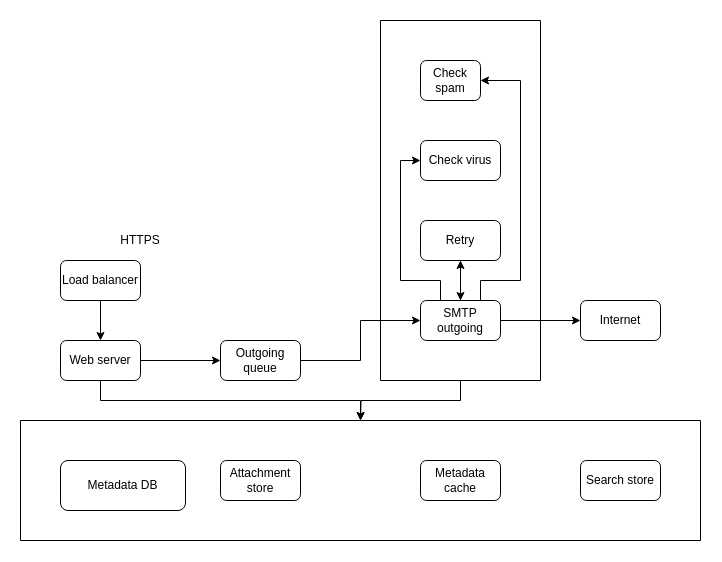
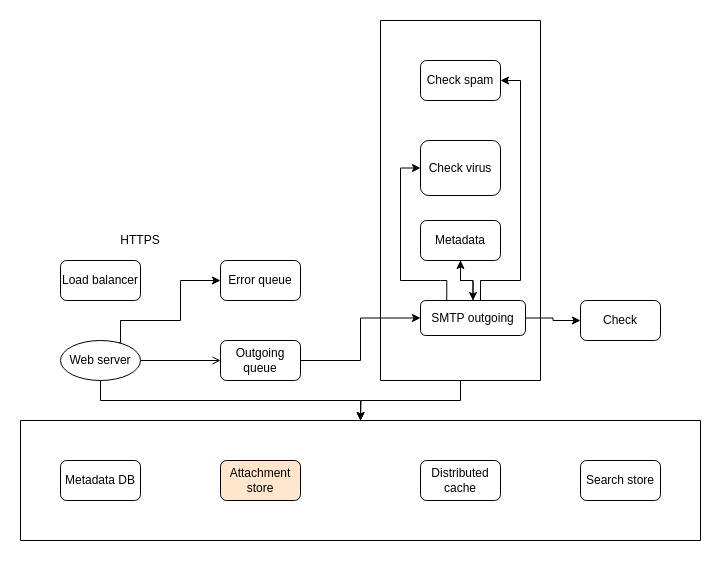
(451, 81) -> (461, 81)
(461, 161) -> (461, 168)
(461, 241) -> (461, 241)
none -> (261, 281)
(101, 317) -> none
none -> (175, 321)
(461, 321) -> (473, 318)
(621, 321) -> (621, 321)
(101, 361) -> (101, 361)
(212, 361) -> (214, 361)
(261, 481) -> (261, 481)
(461, 481) -> (461, 481)
(123, 486) -> (101, 481)
